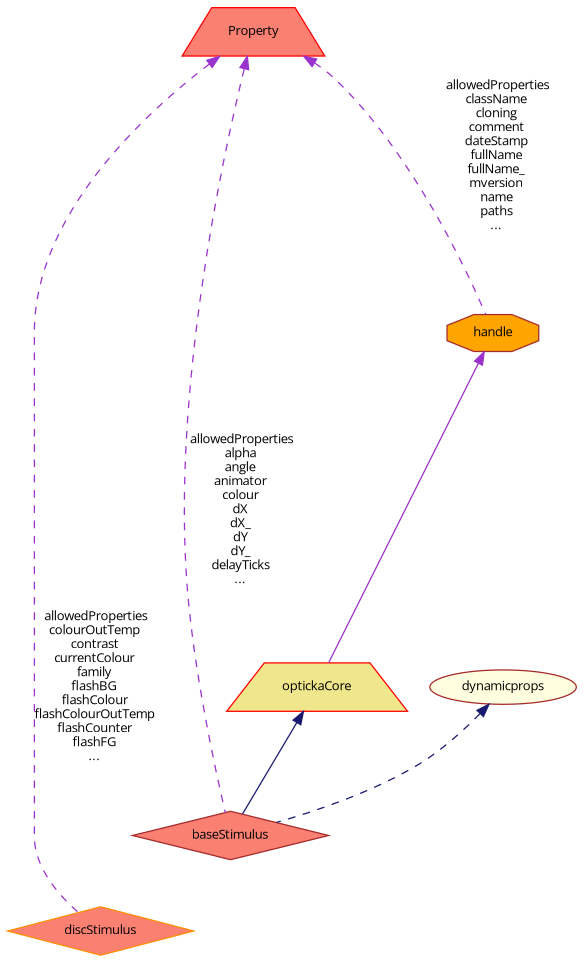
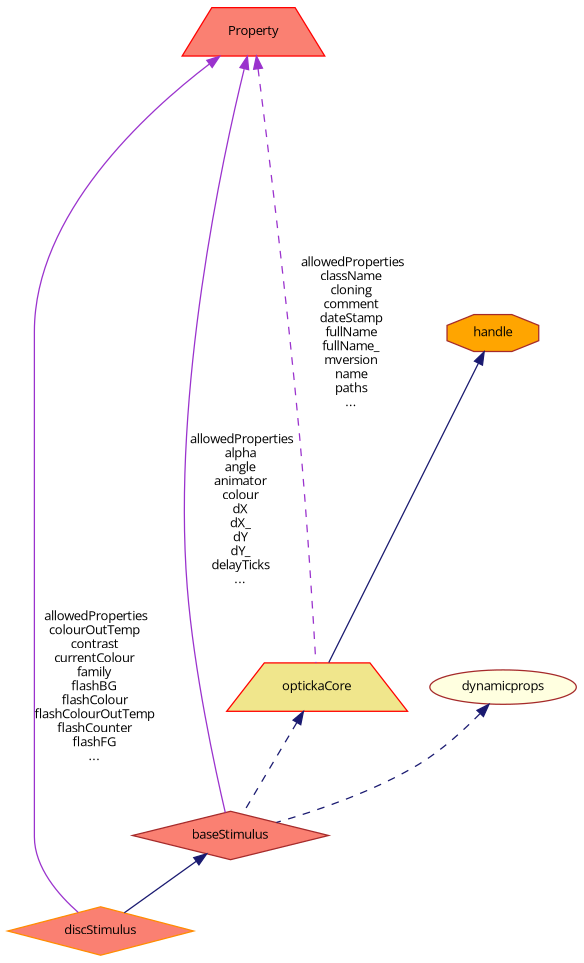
(414, 179) -> (293, 365)
(186, 440) -> (186, 440)
(34, 464) -> (34, 464)
(404, 513) -> (404, 513)
(270, 768) -> (270, 768)
none -> (160, 887)
